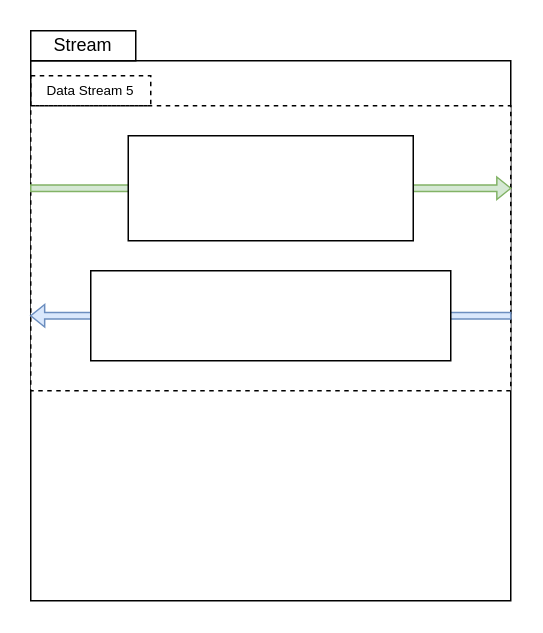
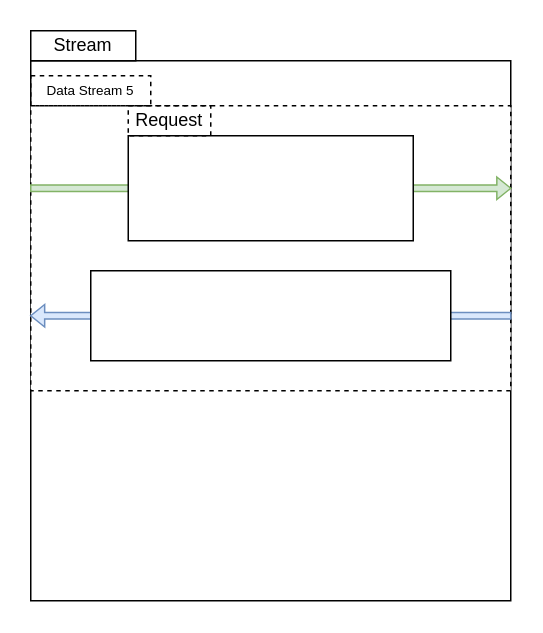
none -> (170, 121)
